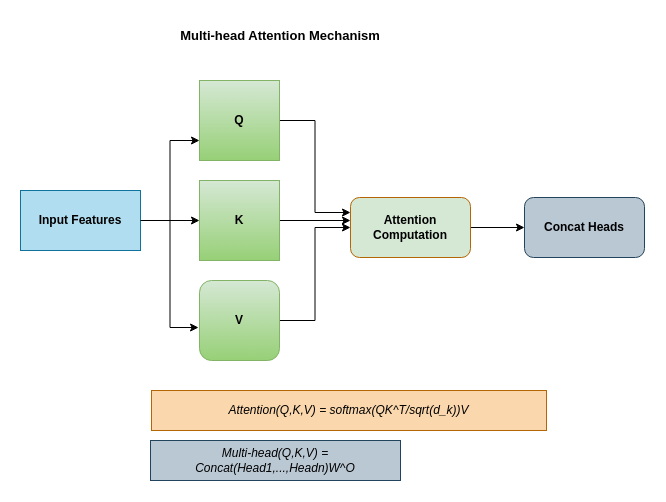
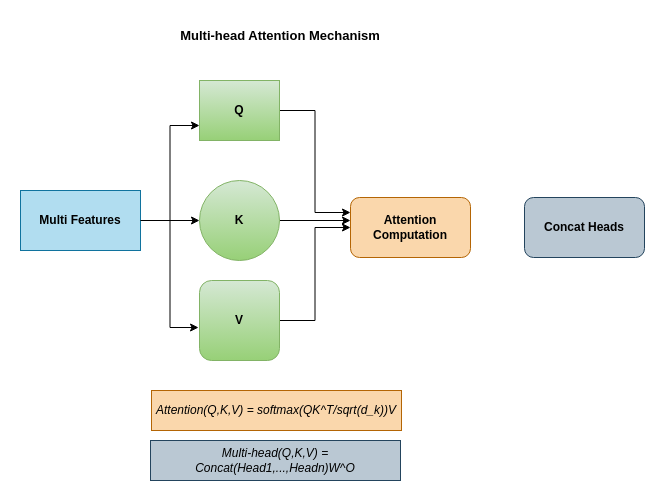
(240, 121) -> (240, 111)
(81, 221) -> (81, 221)
(240, 221) -> (240, 221)
(411, 228) -> (411, 228)
(494, 228) -> none
(349, 411) -> (277, 411)
